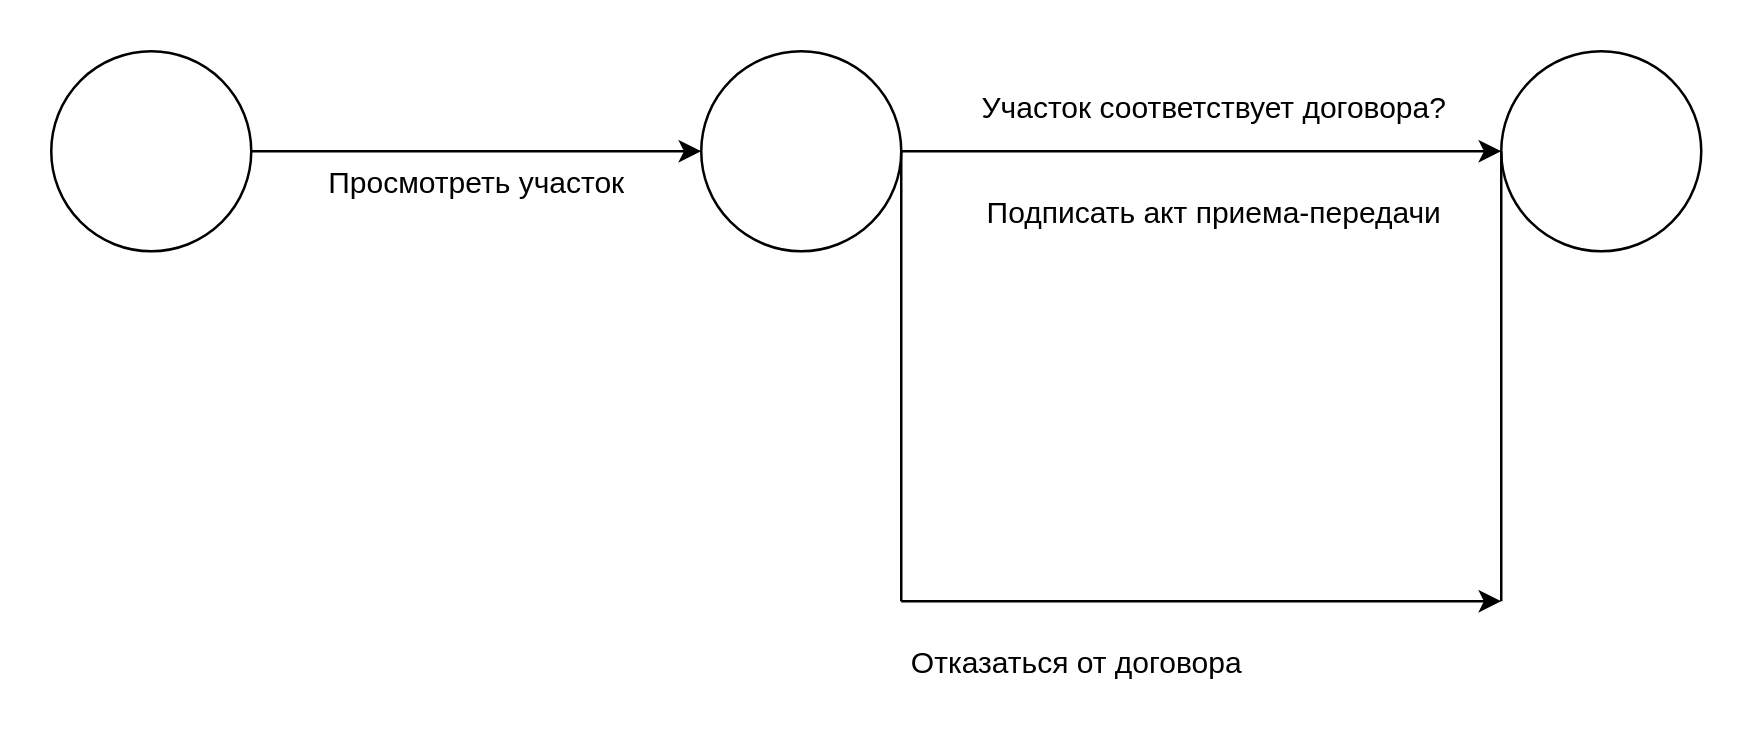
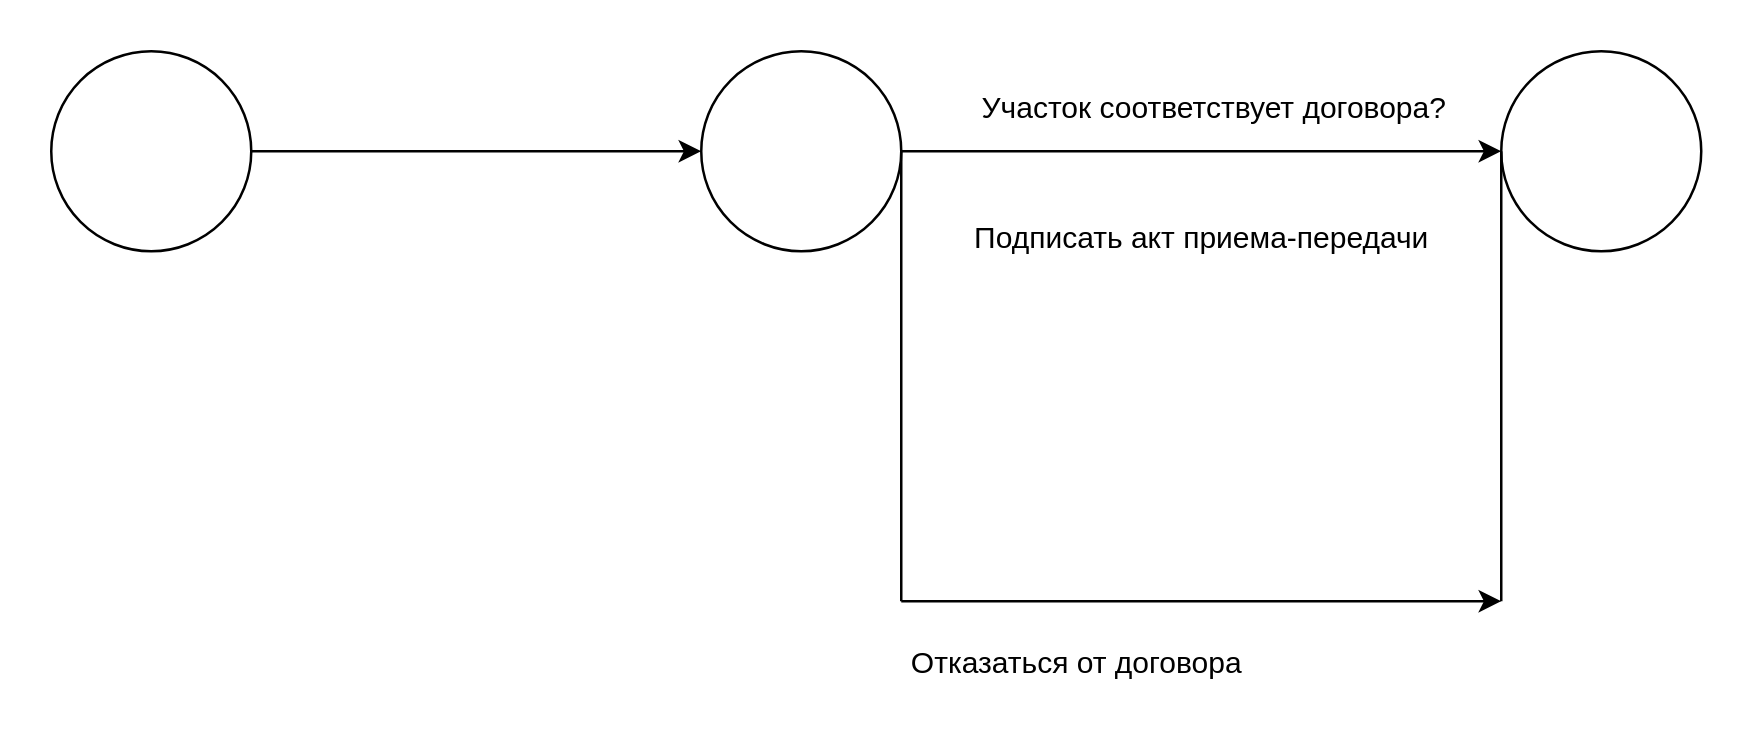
(476, 184) -> none
(1214, 214) -> (1201, 239)
